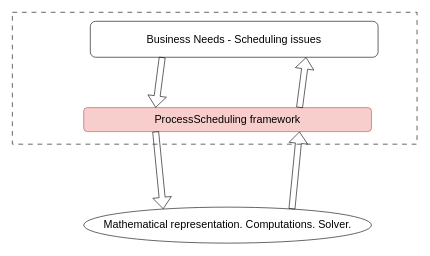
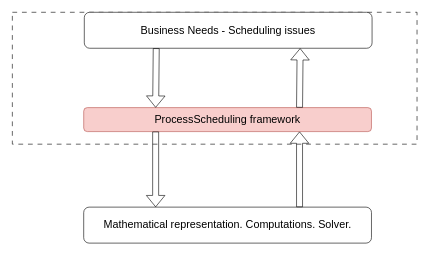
(234, 39) -> (228, 30)
(228, 225) -> (228, 225)
